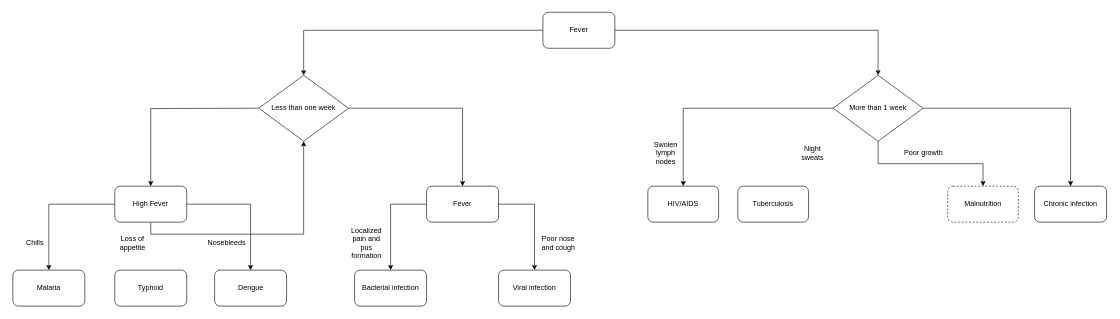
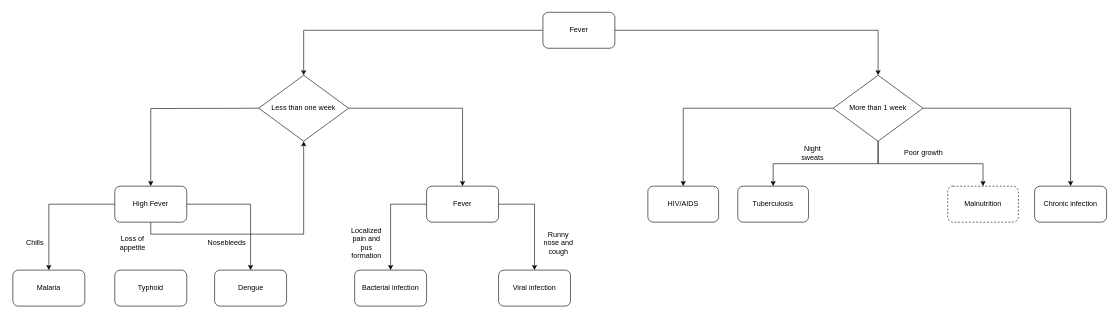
(666, 153) -> none
none -> (773, 180)
(558, 243) -> (558, 243)
